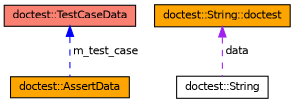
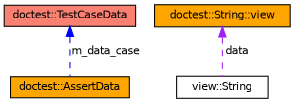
(222, 16) -> (222, 16)
(104, 52) -> (104, 52)
(222, 87) -> (222, 87)
